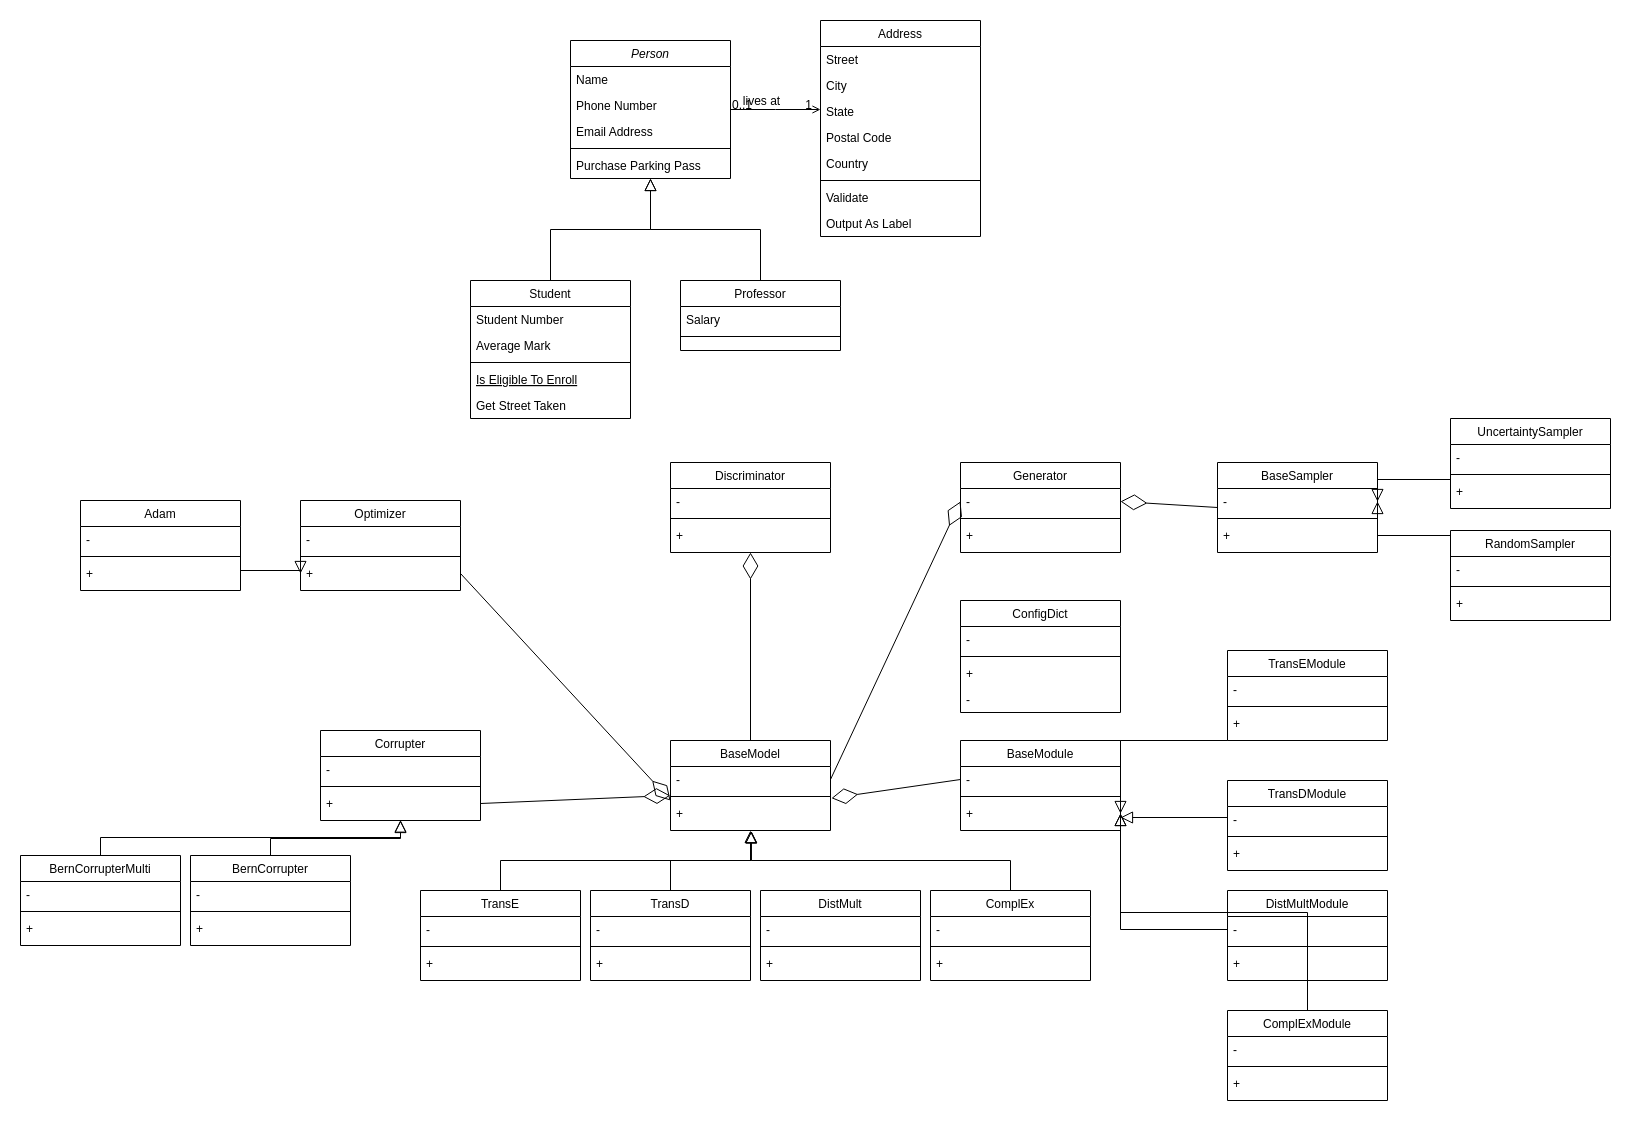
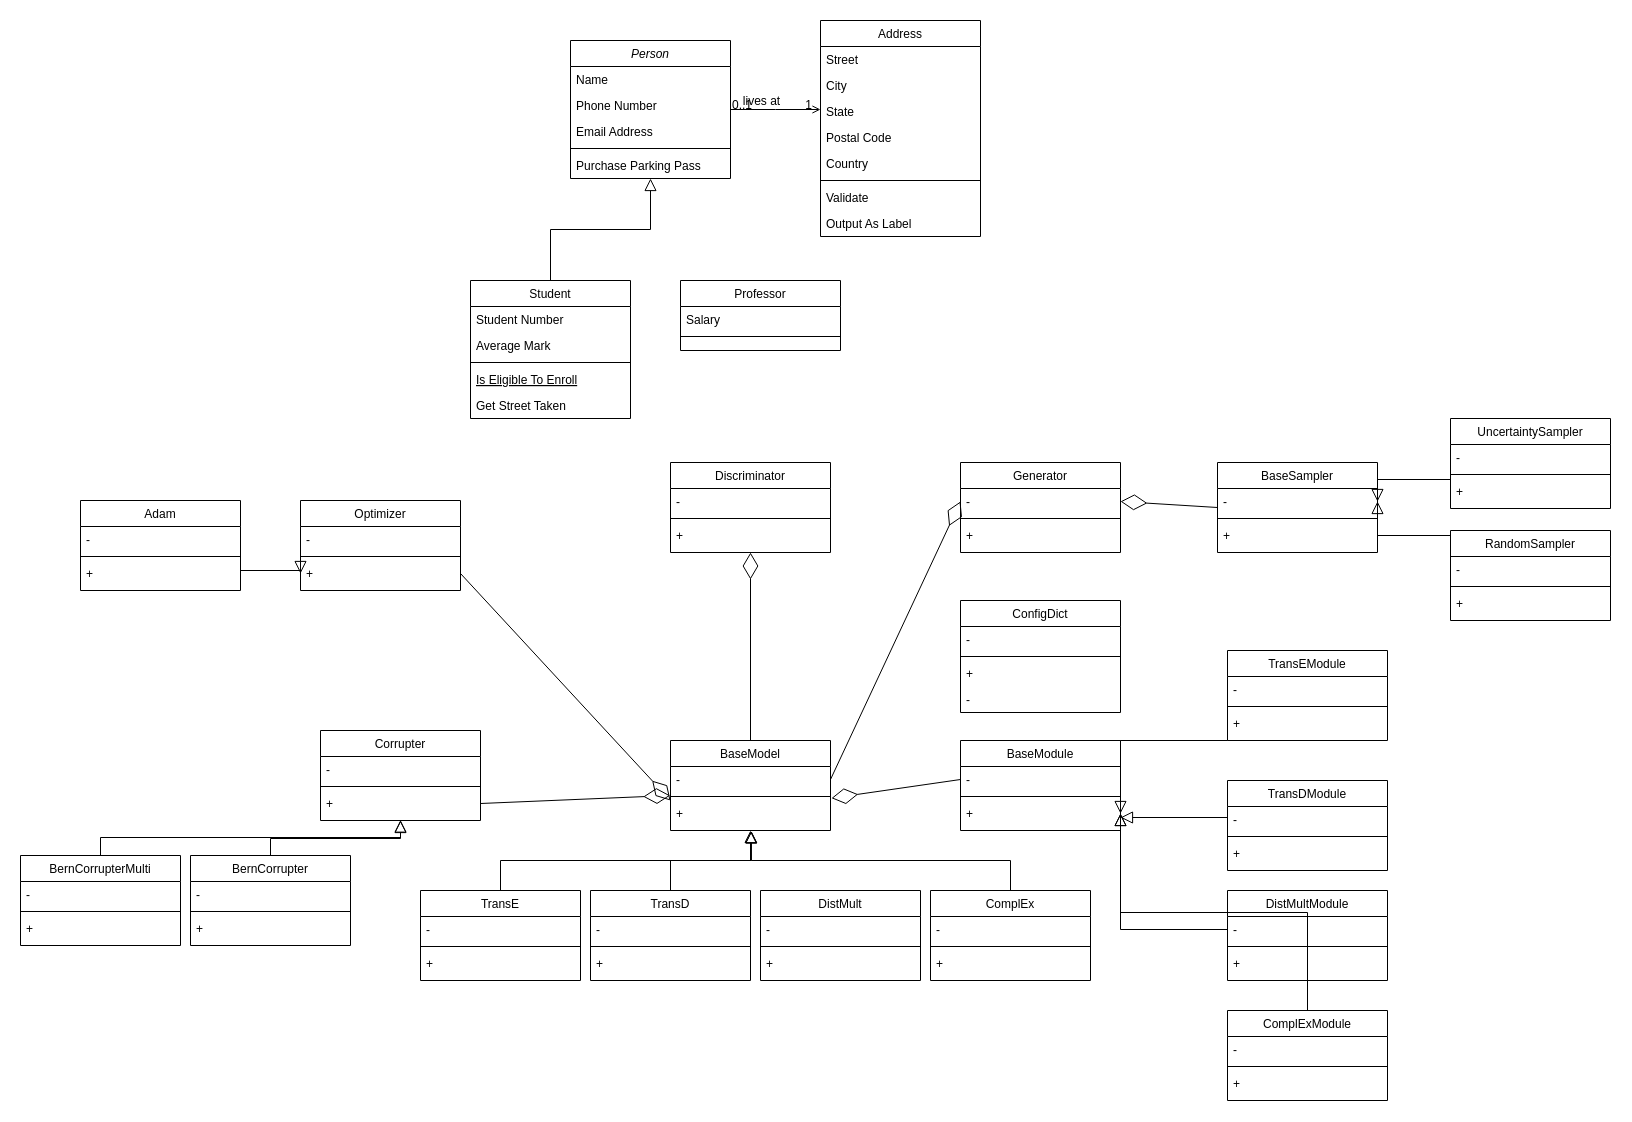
(732, 230) -> none
